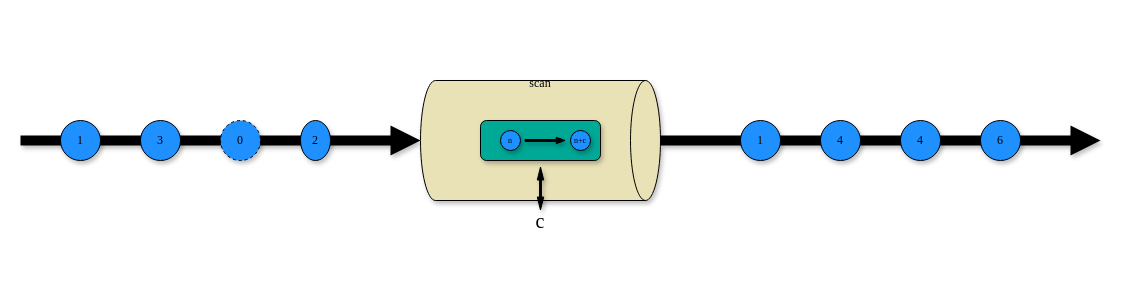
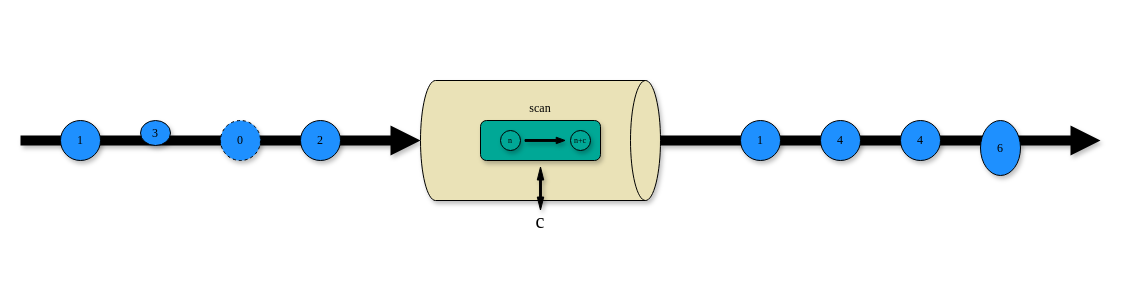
(541, 83) -> (541, 108)
(161, 141) -> (156, 133)
(316, 141) -> (321, 141)
(511, 141) -> (511, 141)
(581, 141) -> (581, 141)
(1001, 141) -> (1001, 148)
